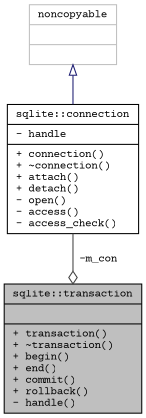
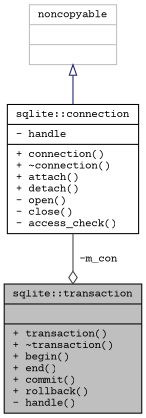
(48, 212) -> (45, 212)
